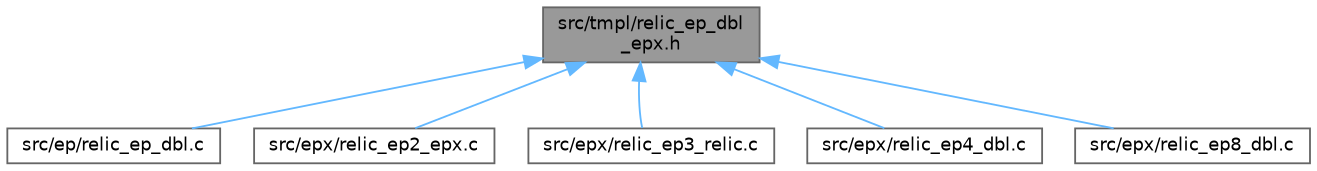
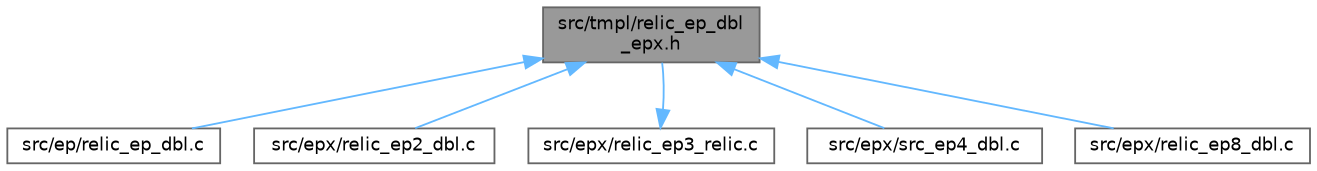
(639, 105) -> (664, 86)
(374, 146) -> (374, 146)
(925, 146) -> (925, 146)
